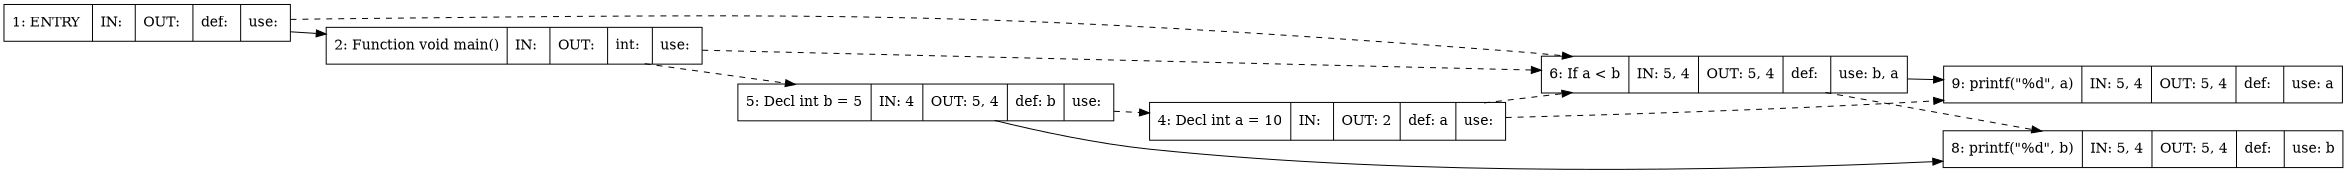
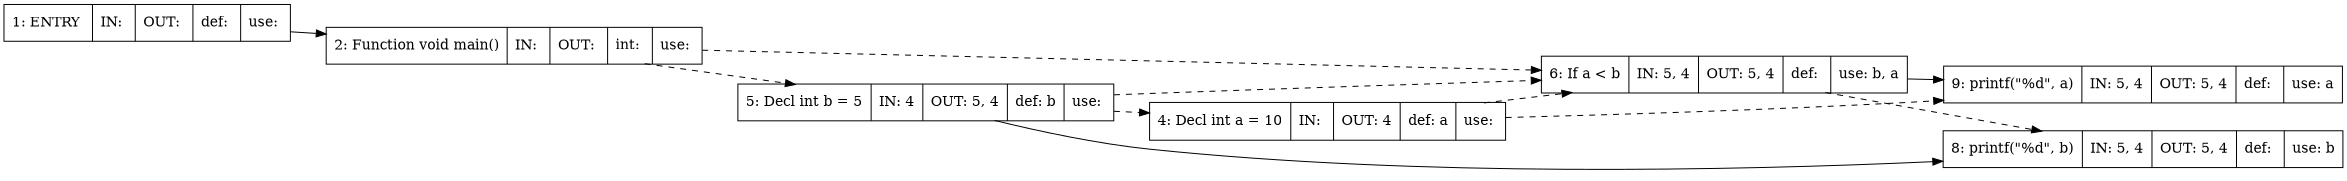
(927, 18) -> (1323, 87)
(1367, 121) -> (1367, 121)
